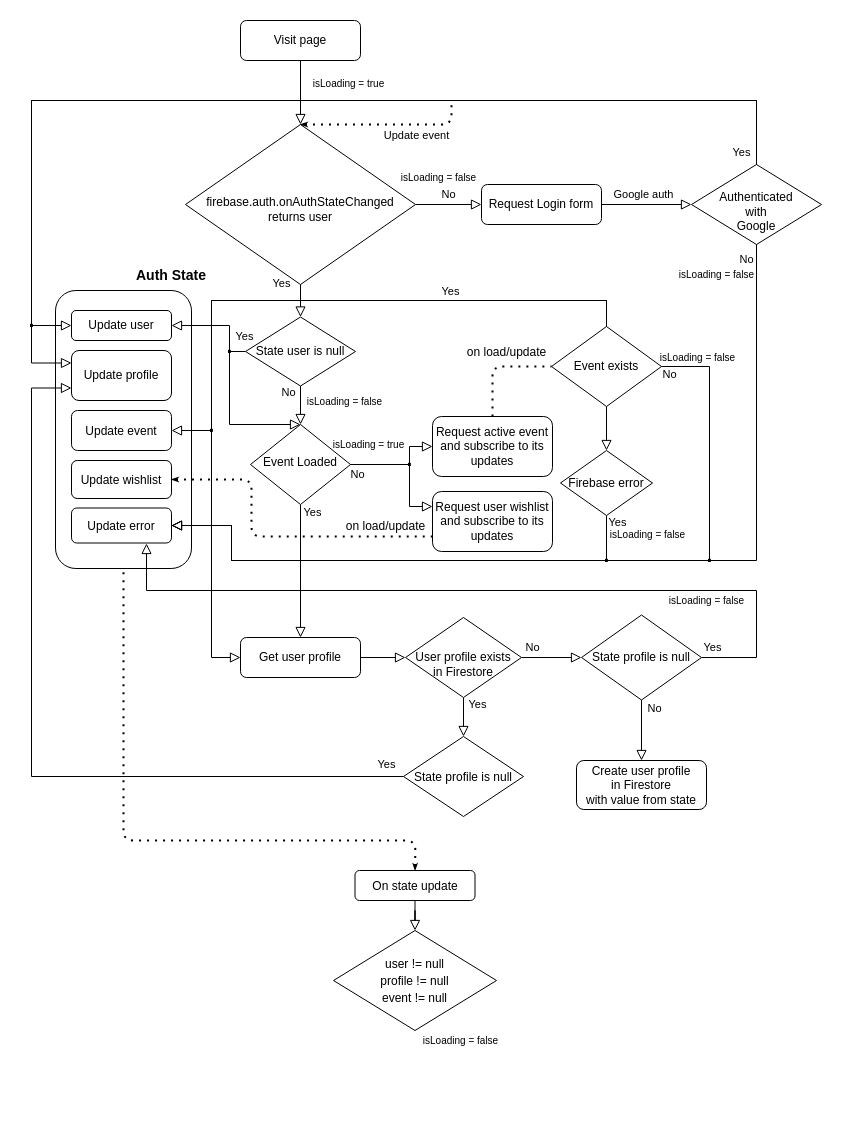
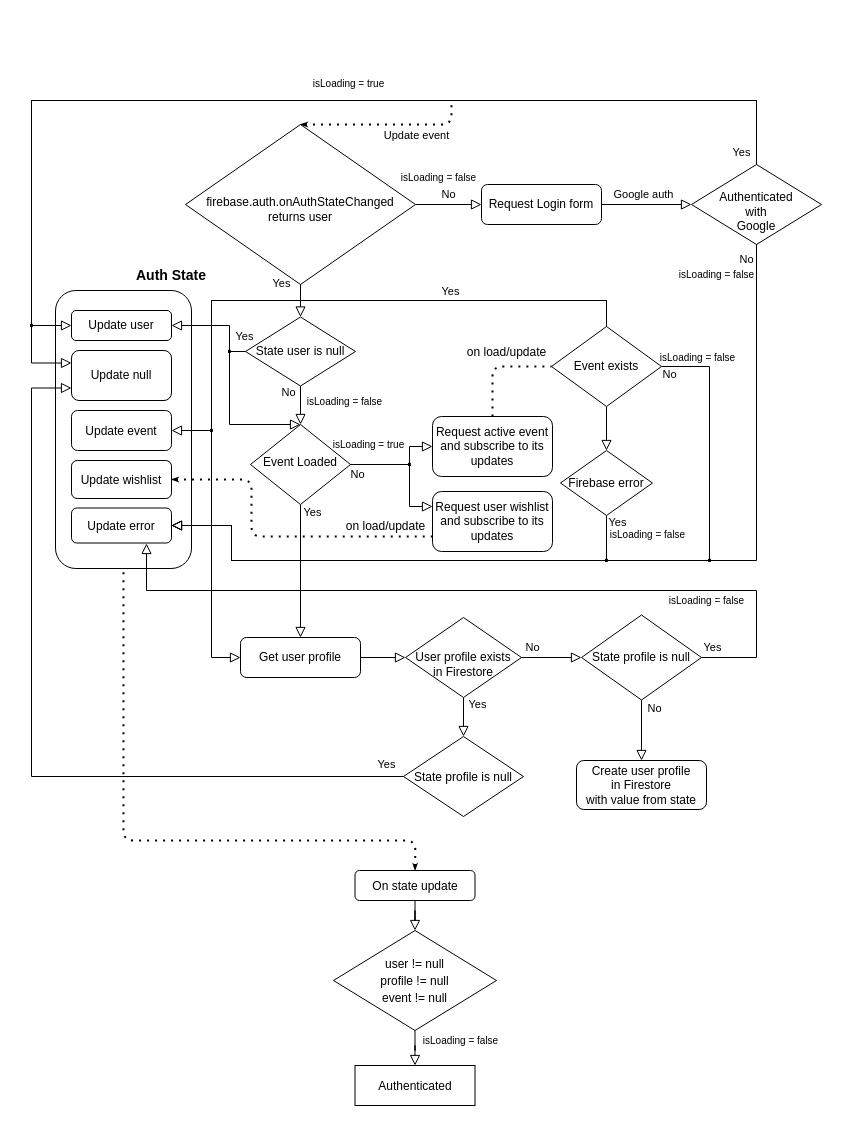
(301, 41) -> none
(301, 87) -> none
(122, 376) -> (122, 376)
none -> (415, 1048)
none -> (415, 1086)
